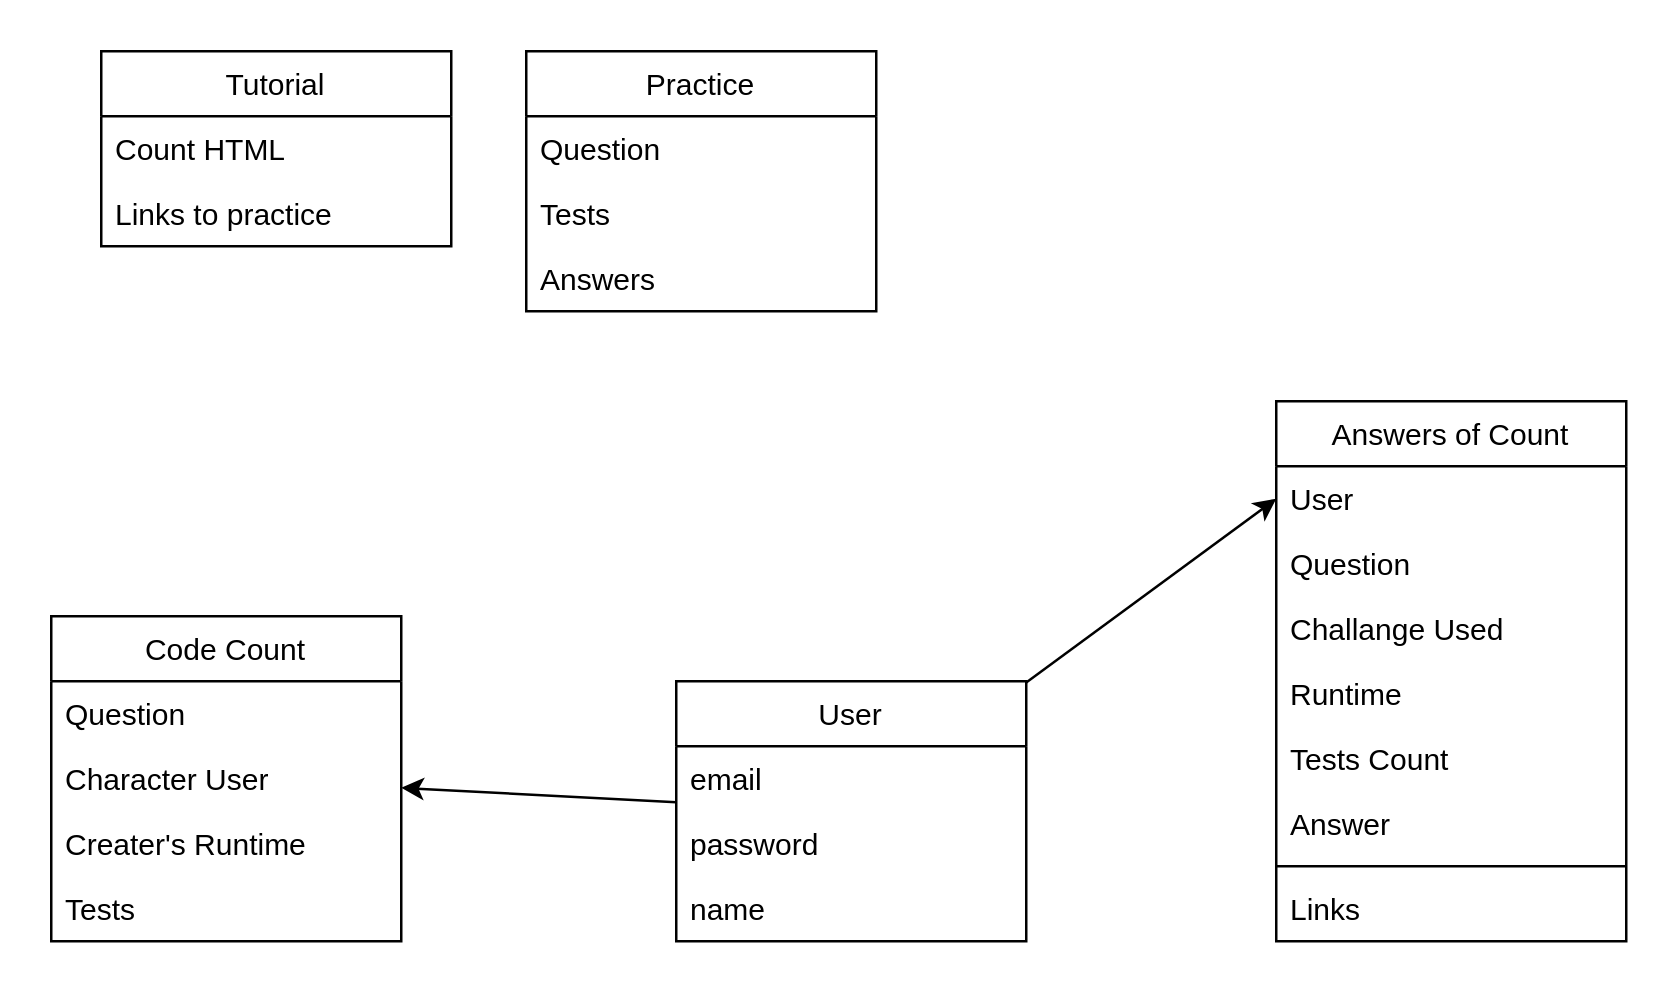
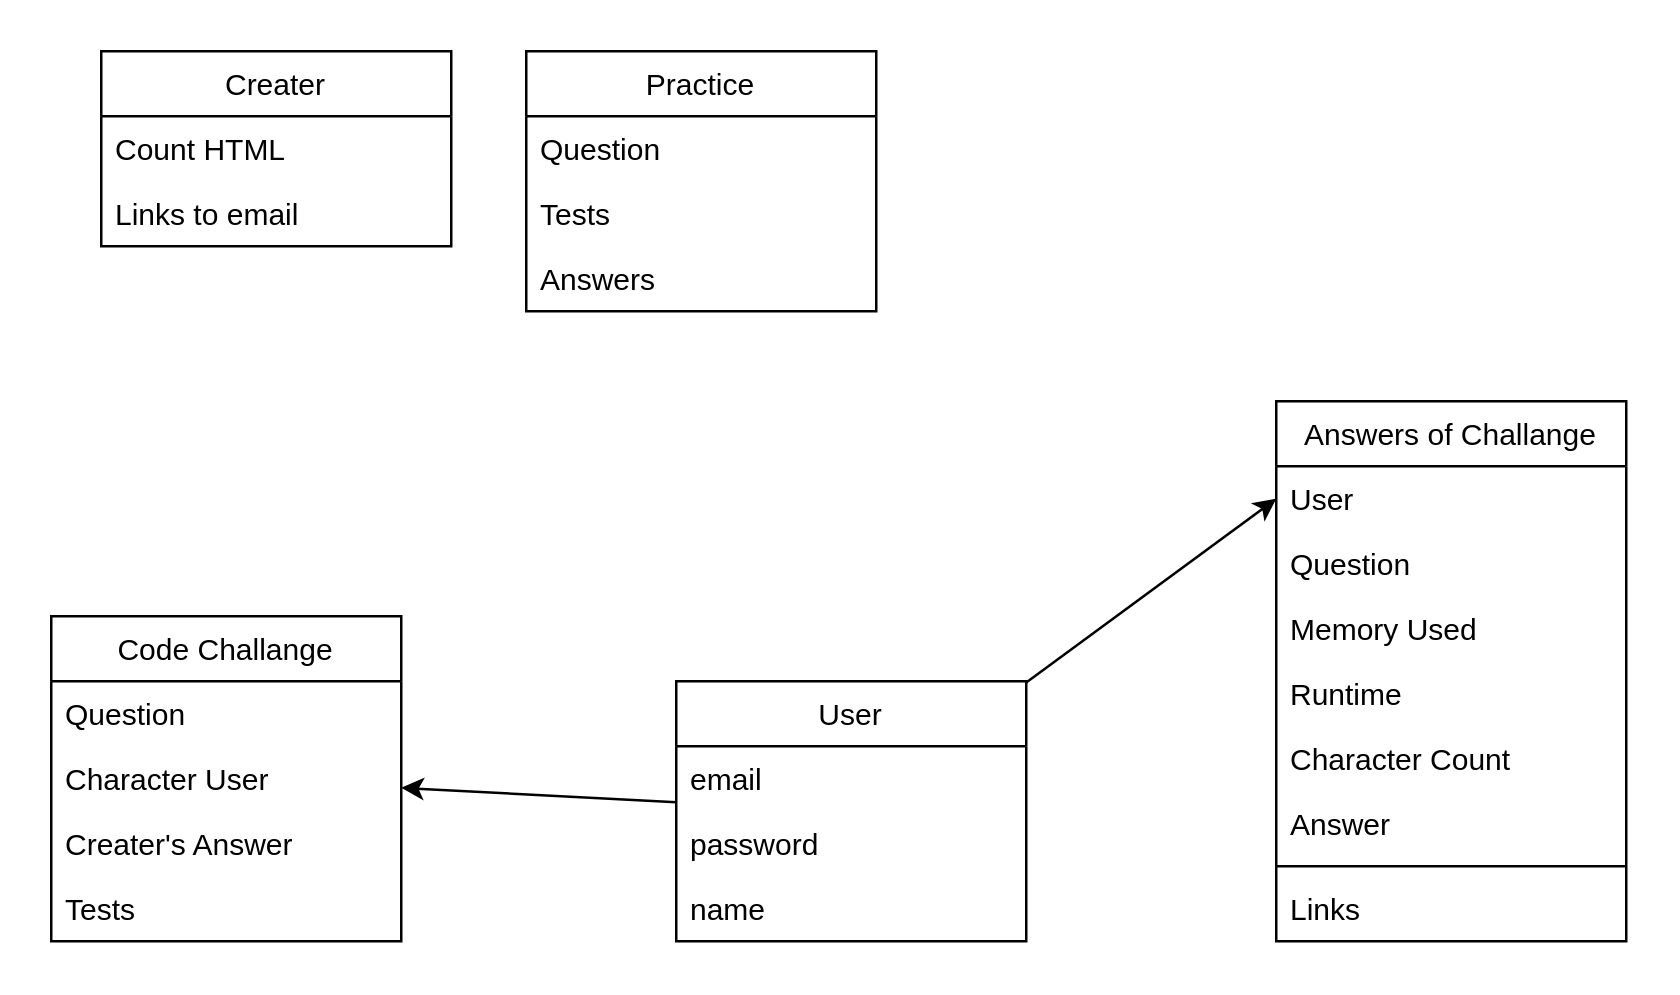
(275, 85) -> (275, 85)
(246, 215) -> (217, 215)
(1450, 435) -> (1450, 435)
(1396, 630) -> (1379, 630)
(225, 650) -> (225, 650)
(1379, 760) -> (1412, 760)
(196, 845) -> (192, 845)
